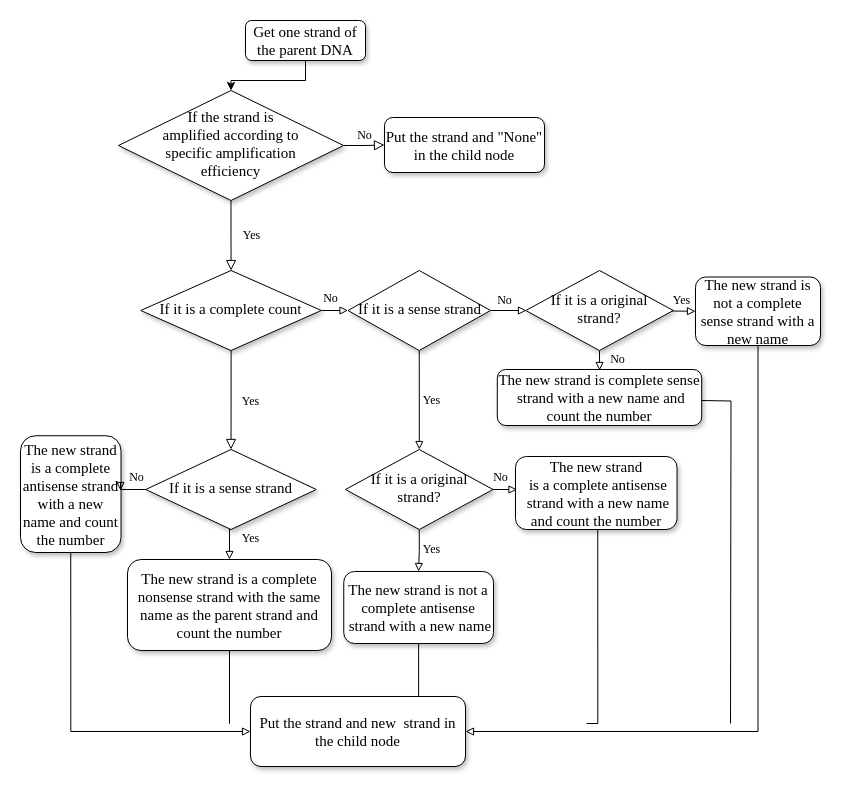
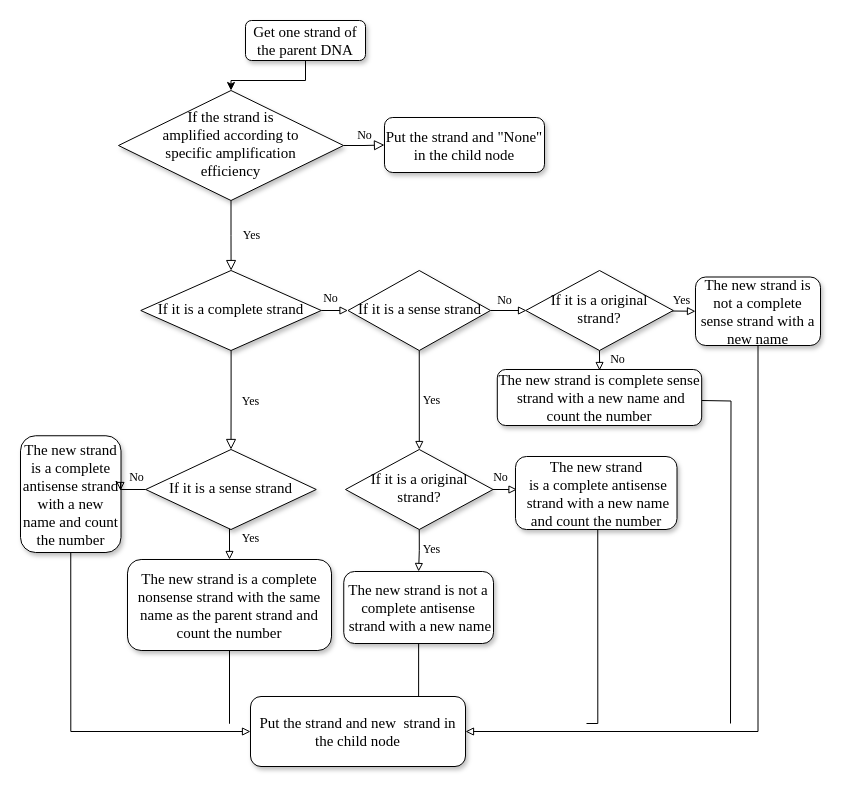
(231, 309) -> (231, 309)
